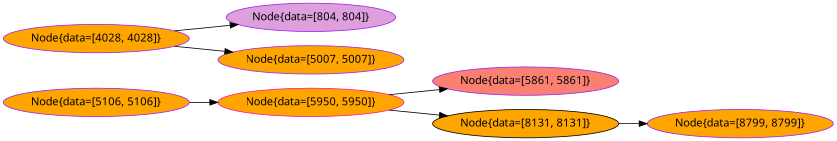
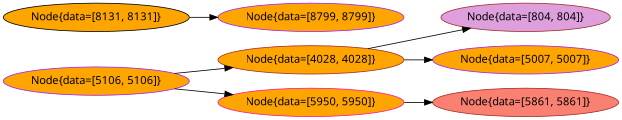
(311, 17) -> (526, 17)
(96, 39) -> (311, 60)
none -> (200, 71)
(526, 81) -> (526, 102)
(414, 113) -> none
